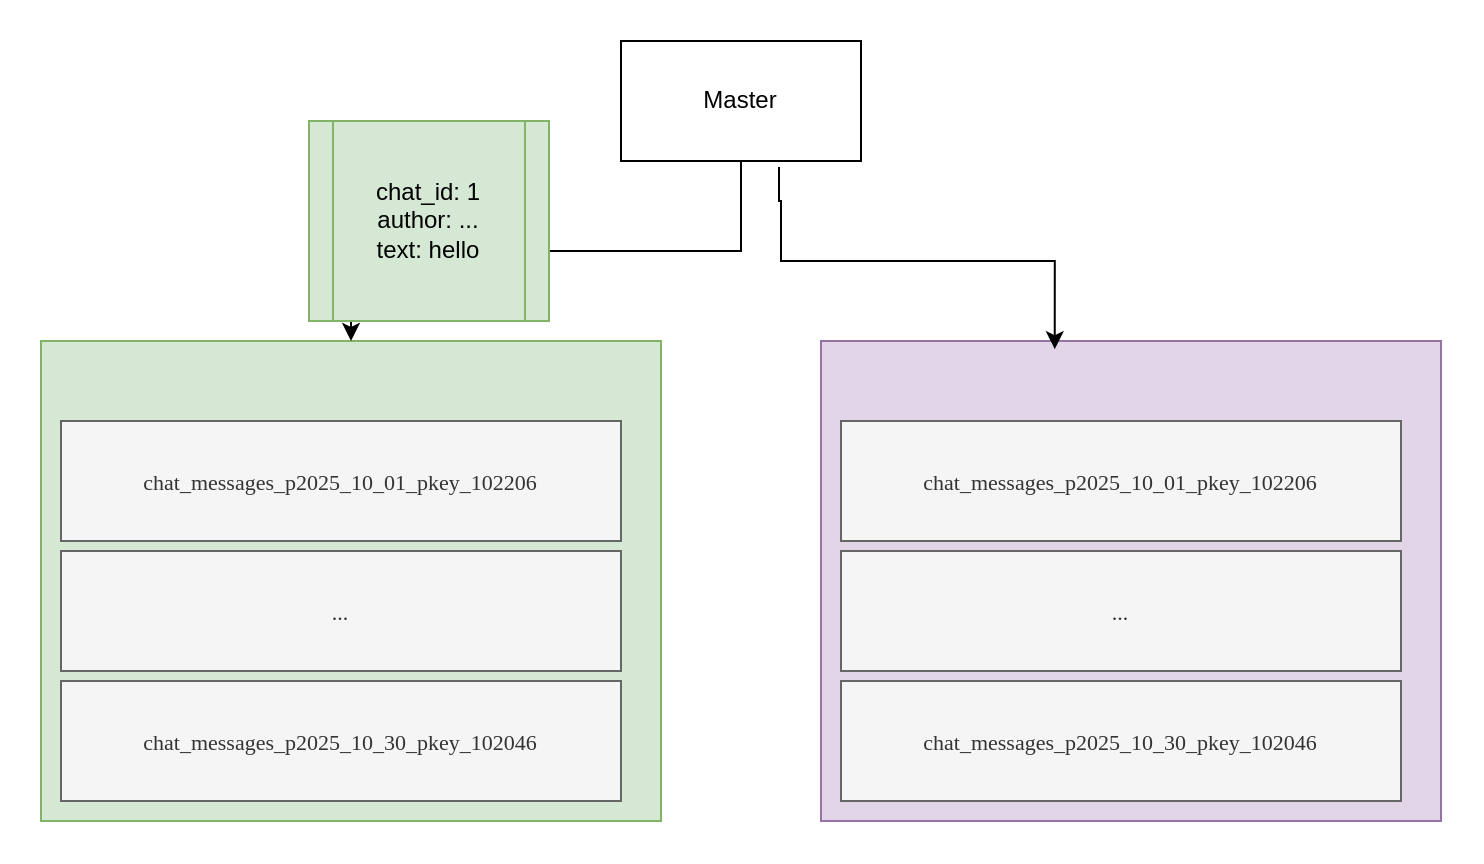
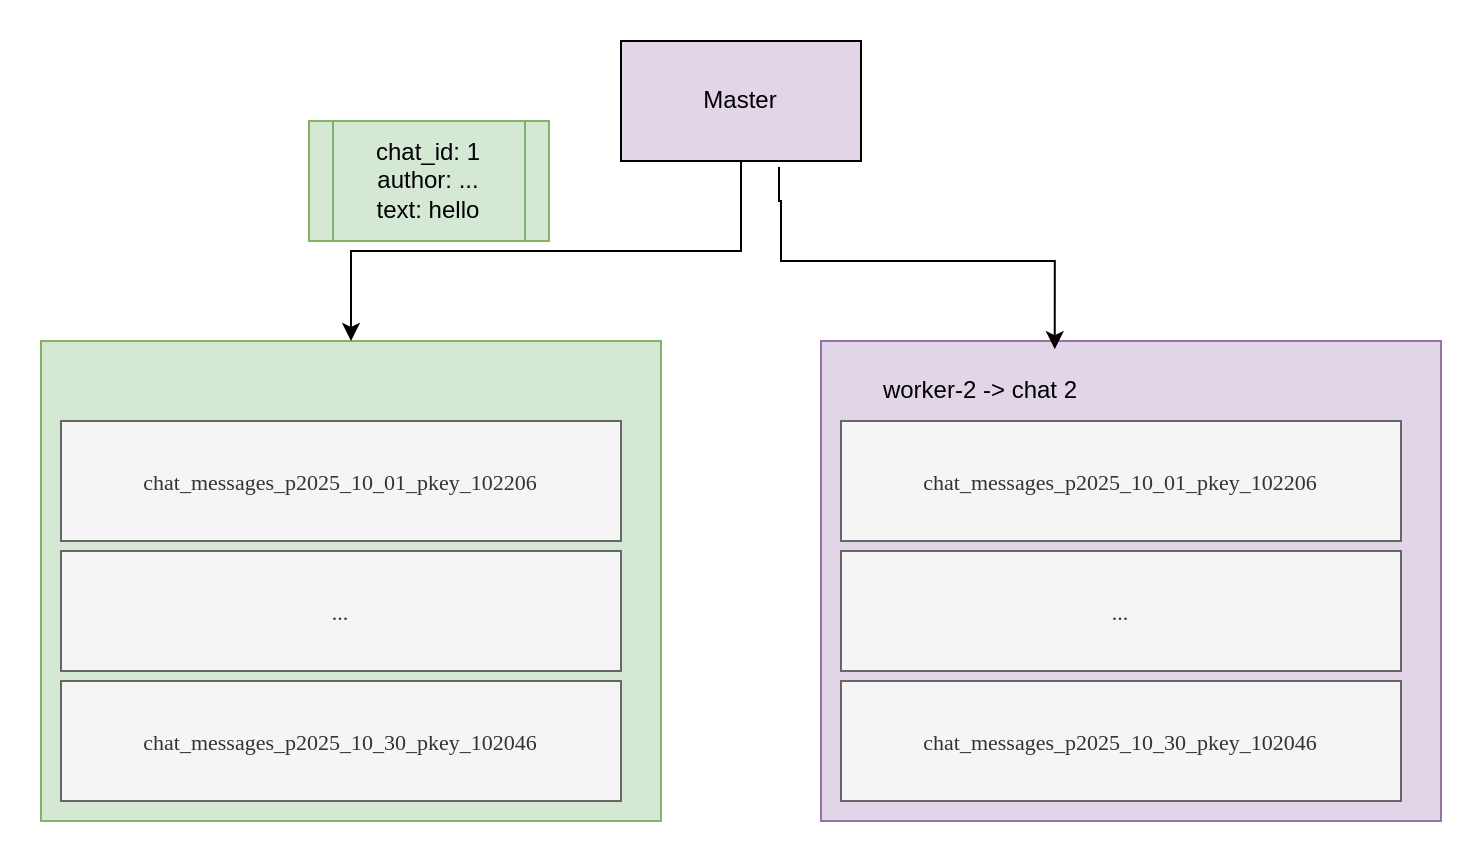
(741, 101) -> (741, 101)
(429, 221) -> (429, 181)
none -> (981, 391)
